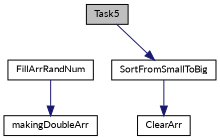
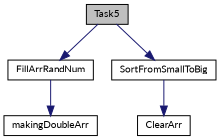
none -> (83, 39)
